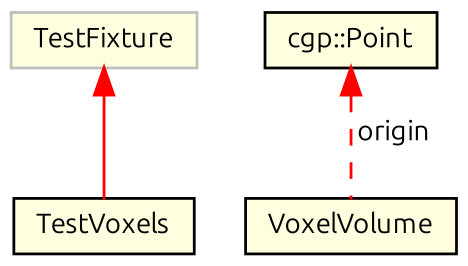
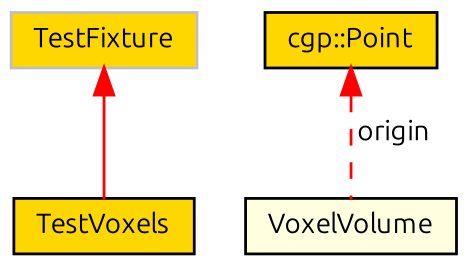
(104, 40) -> (104, 40)
(351, 40) -> (351, 40)
(104, 226) -> (104, 226)
